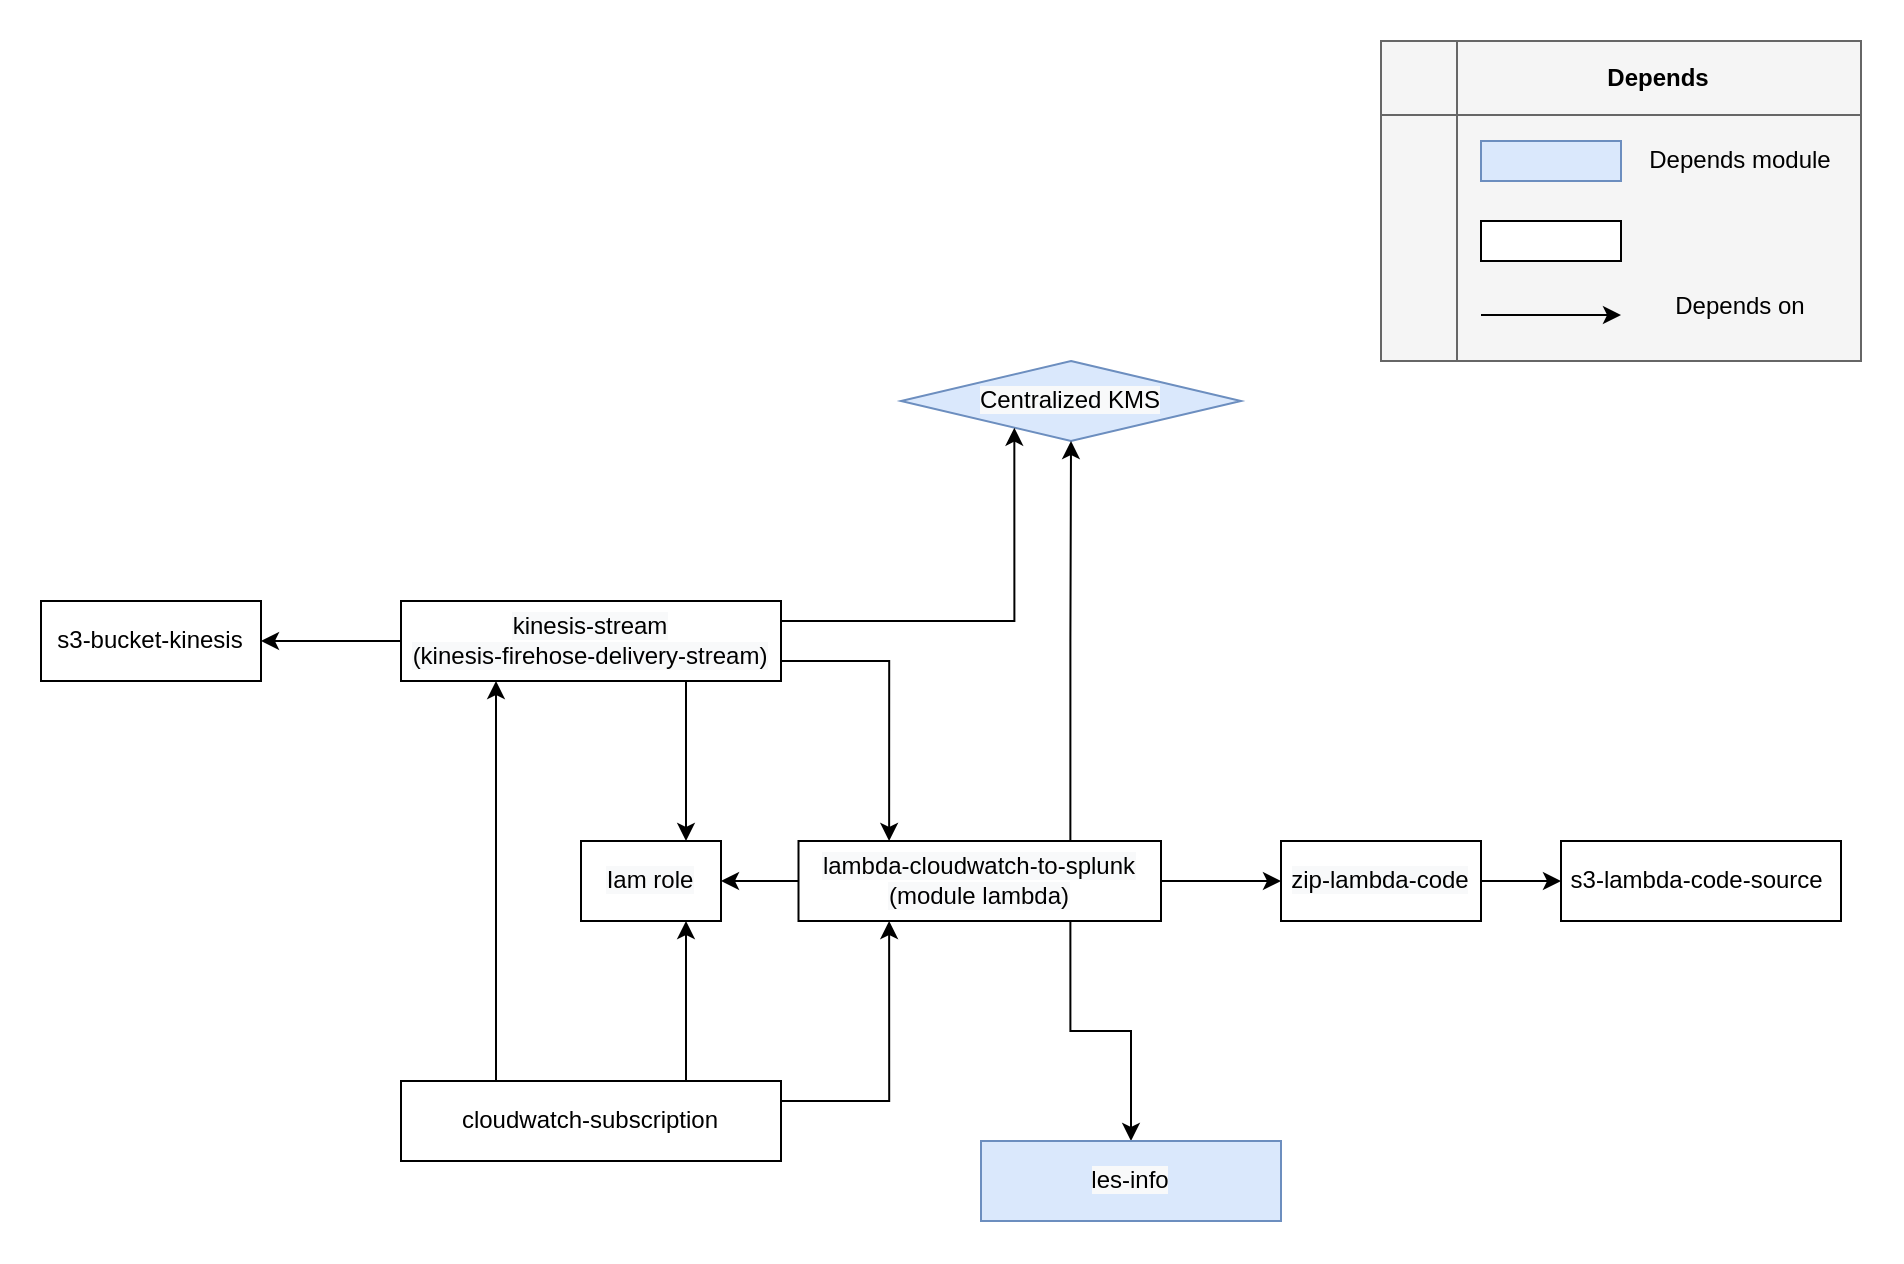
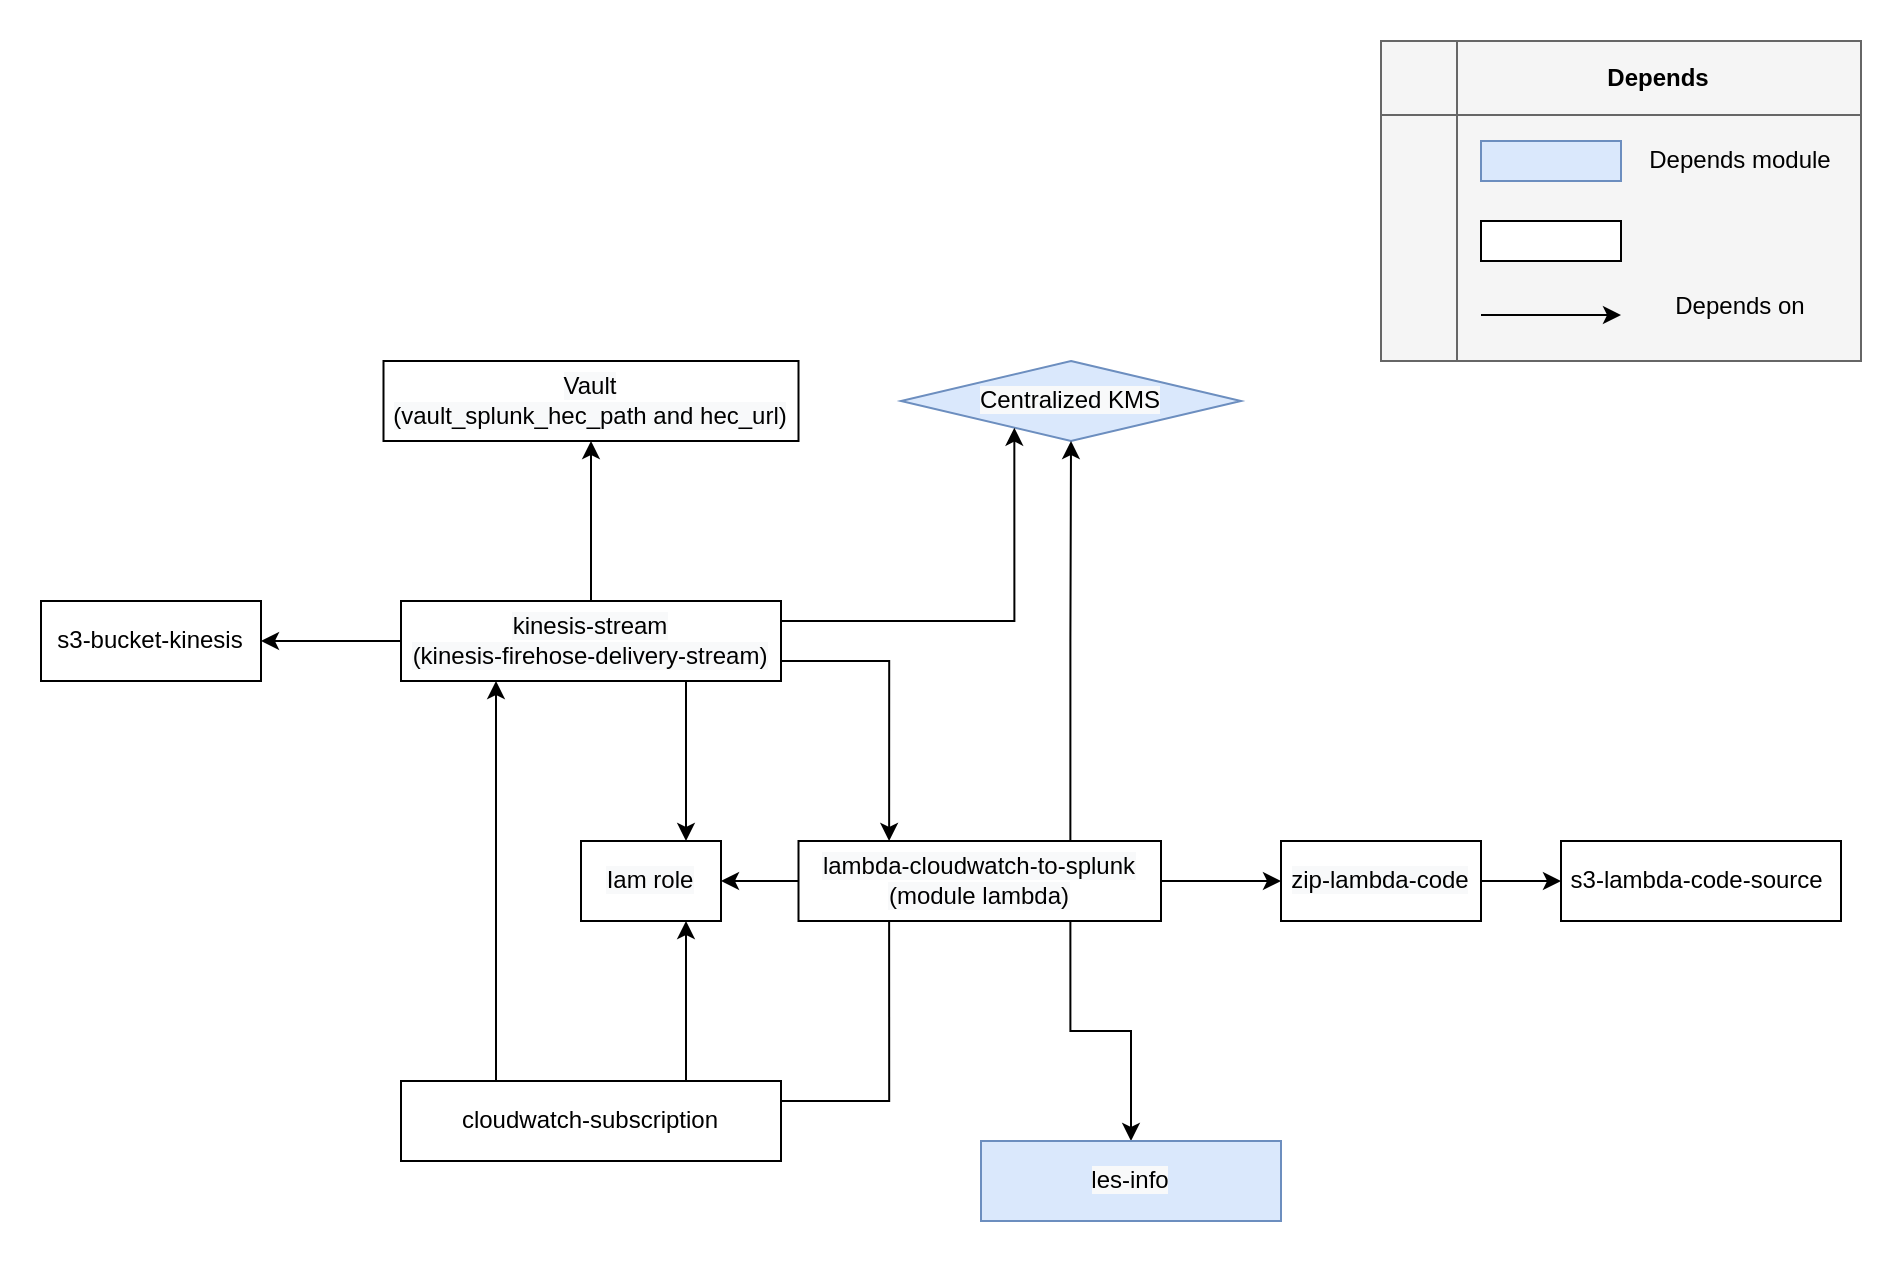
none -> (591, 401)
none -> (591, 528)
(889, 936) -> (889, 930)
